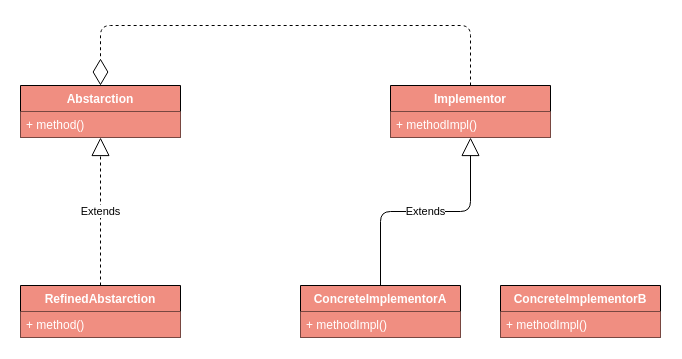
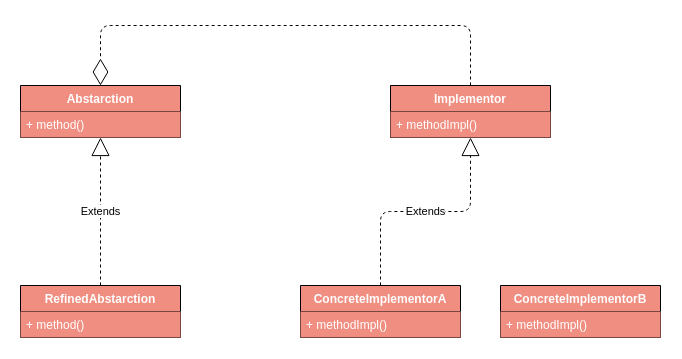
(381, 241) -> (381, 241)
